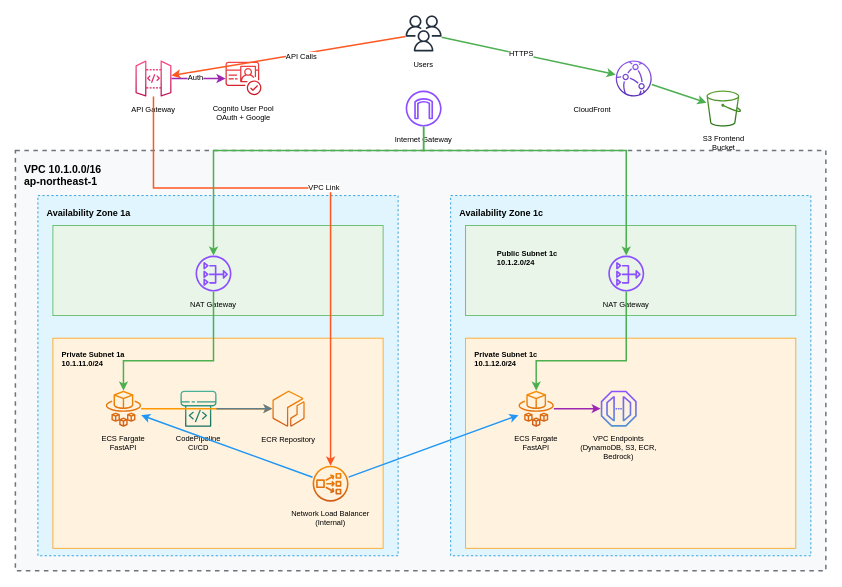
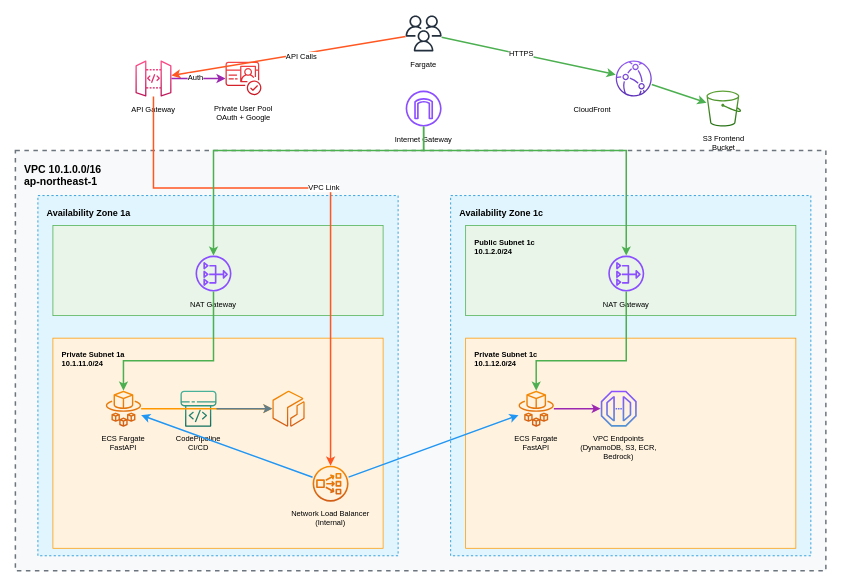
(423, 64) -> (423, 64)
(243, 113) -> (243, 113)
(540, 255) -> (518, 244)
(288, 439) -> none
